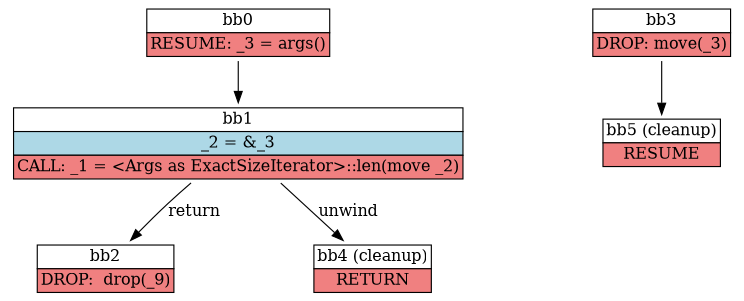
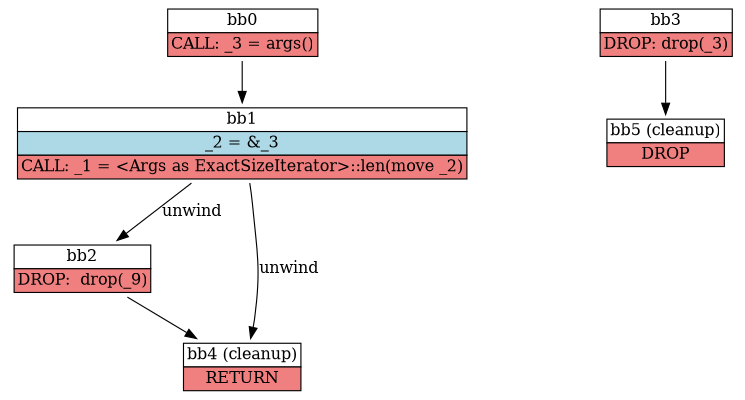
(238, 44) -> (243, 44)
(662, 44) -> (666, 44)
(662, 154) -> (666, 154)
(194, 212) -> (192, 212)
none -> (157, 315)
